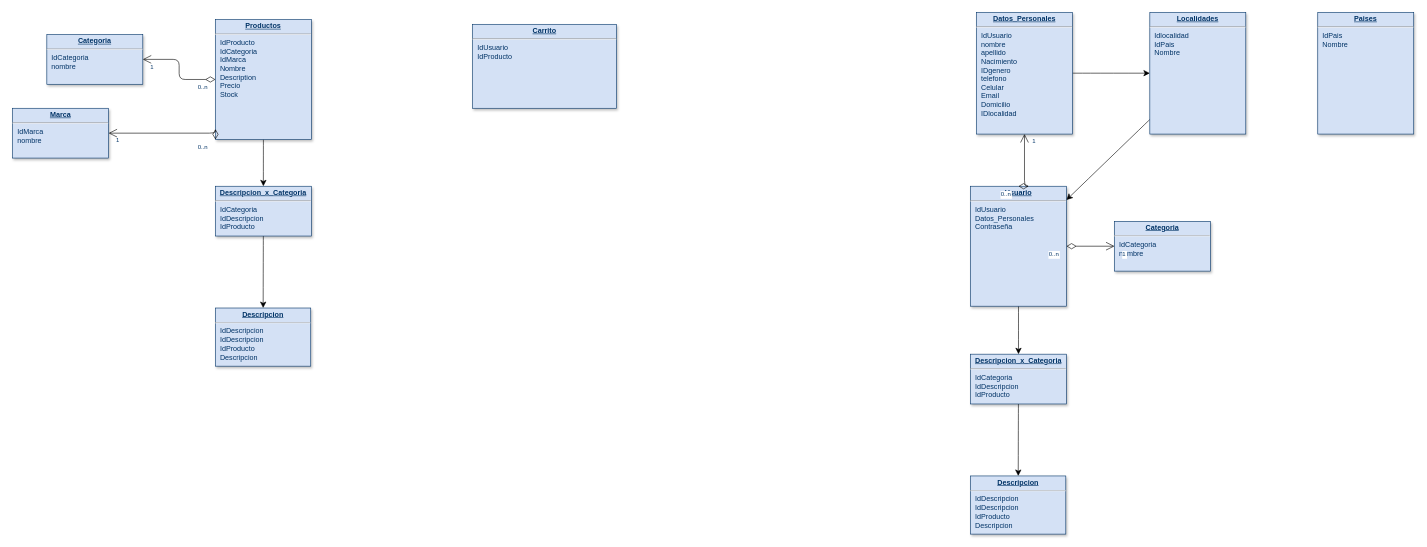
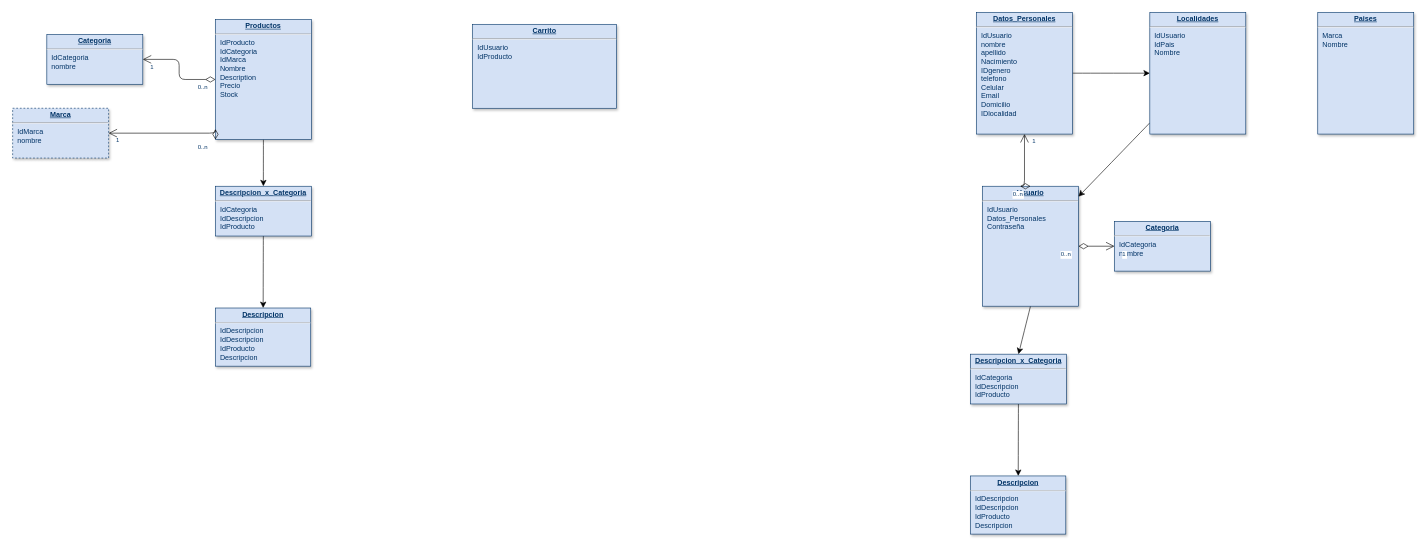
(1330, 25) -> (1330, 25)
(1170, 30) -> (1170, 30)
(60, 133) -> (60, 133)
(1019, 246) -> (1031, 246)
